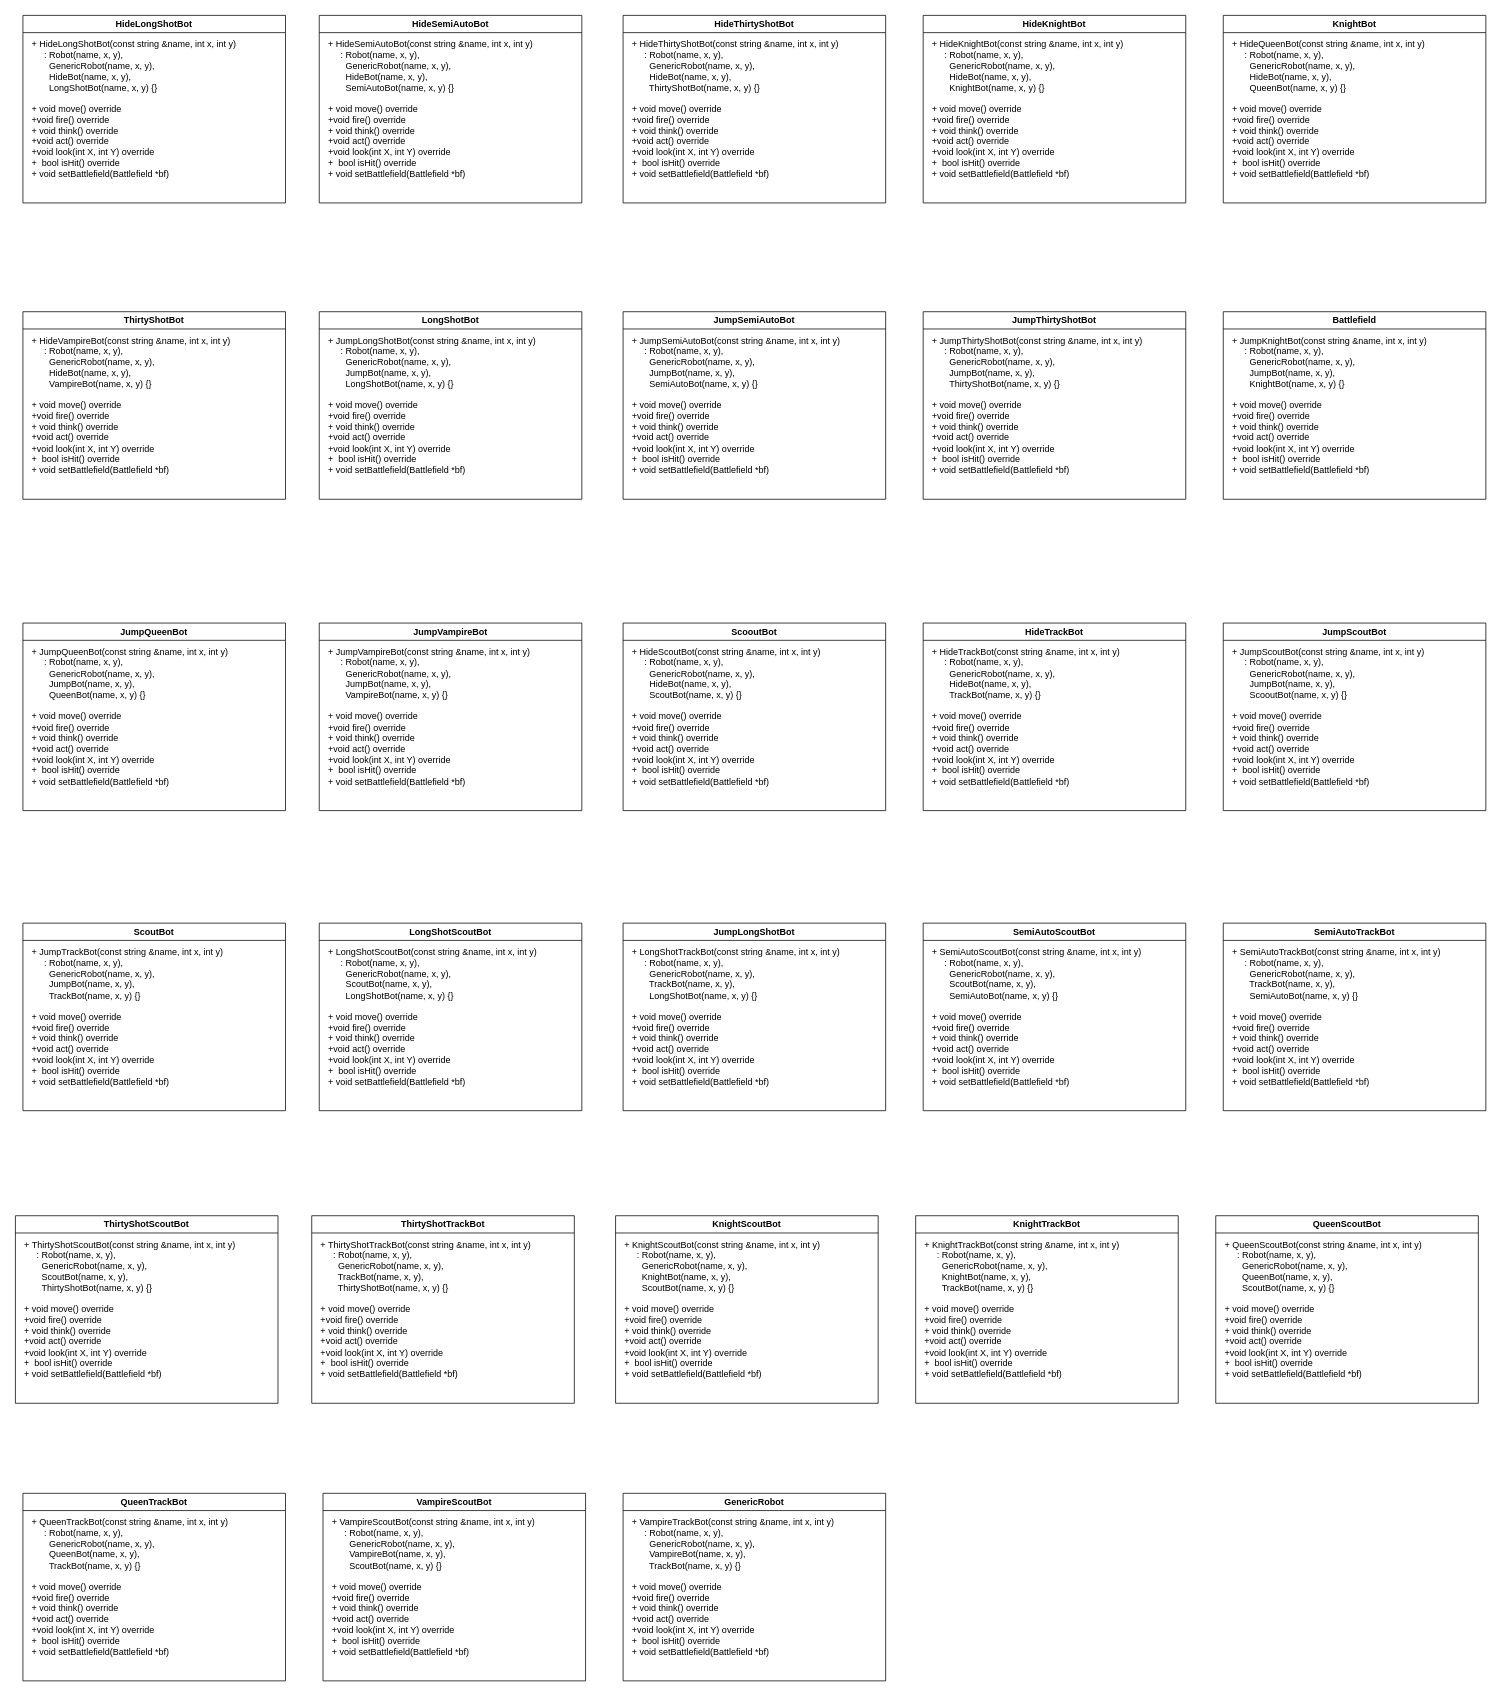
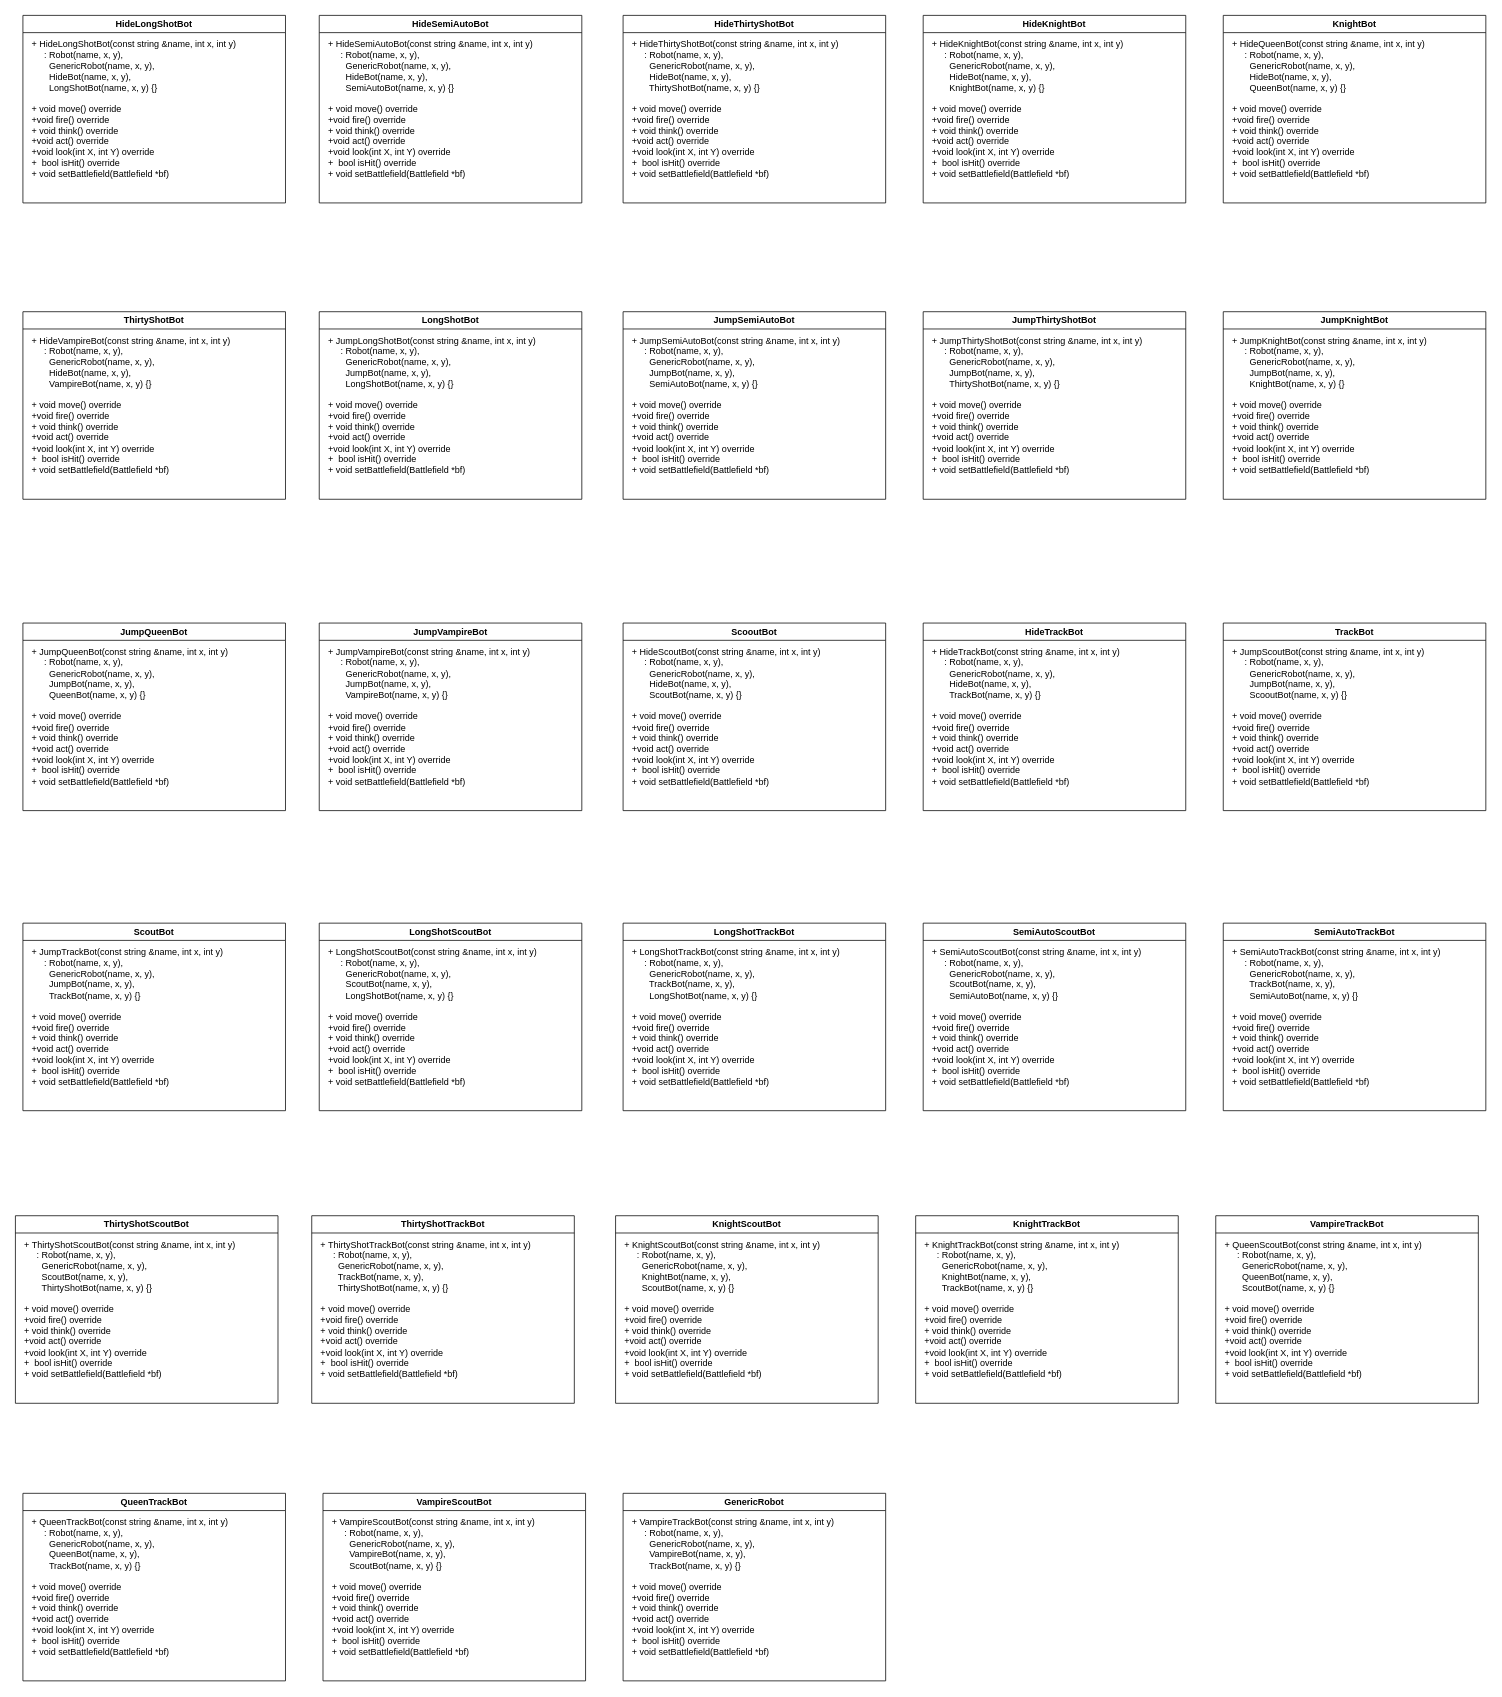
(1354, 321) -> (1354, 321)
(1354, 632) -> (1354, 632)
(754, 932) -> (754, 932)
(1347, 1224) -> (1347, 1224)
